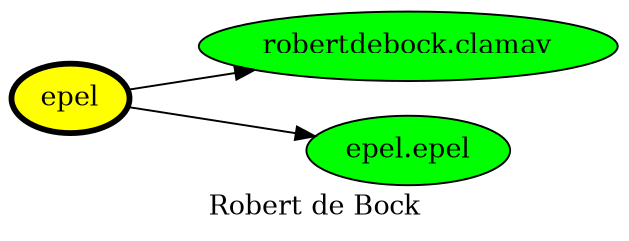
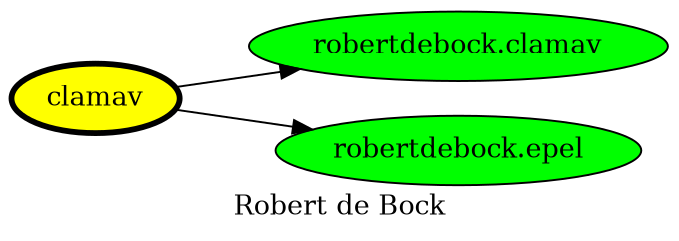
(71, 98) -> (96, 98)
(408, 150) -> (458, 150)
